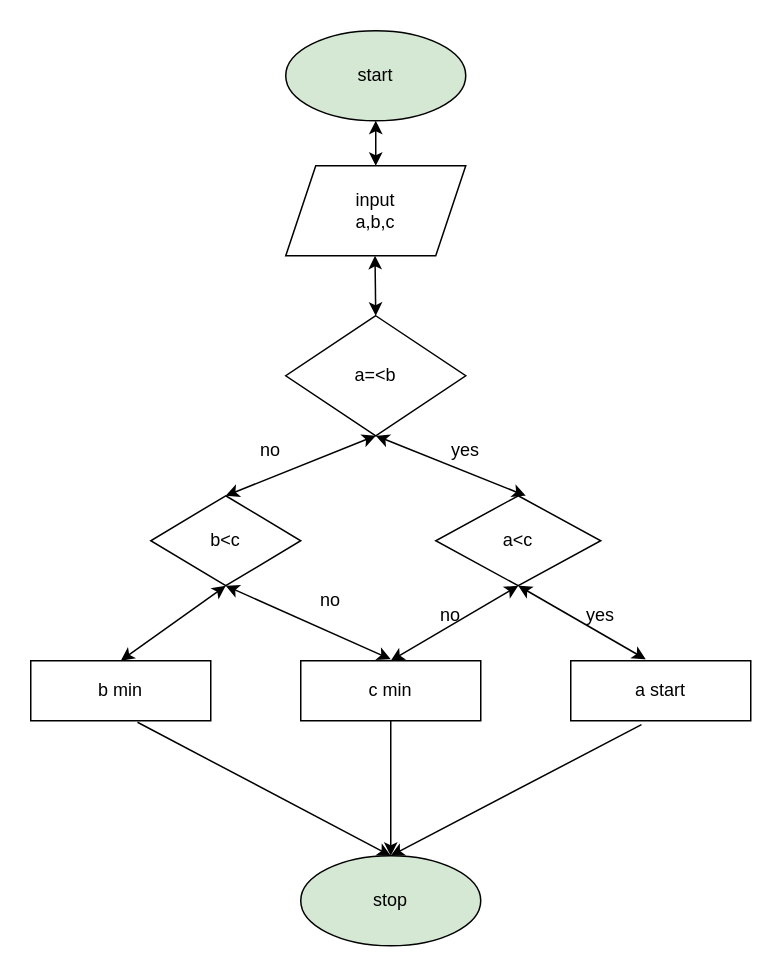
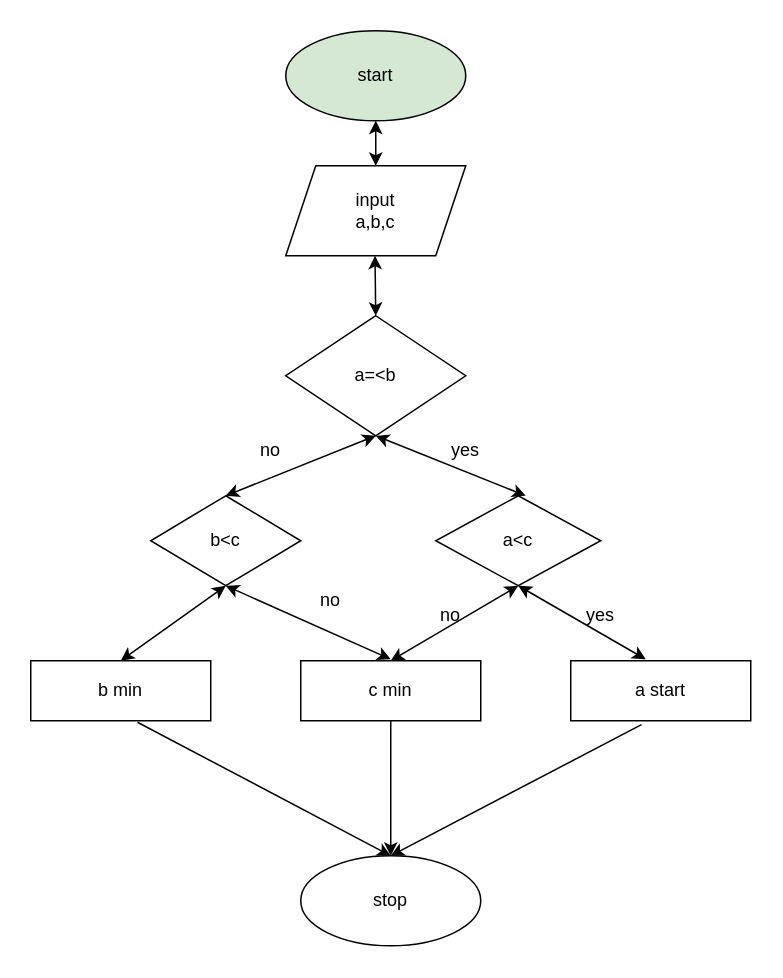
(391, 901) -> (391, 901)
